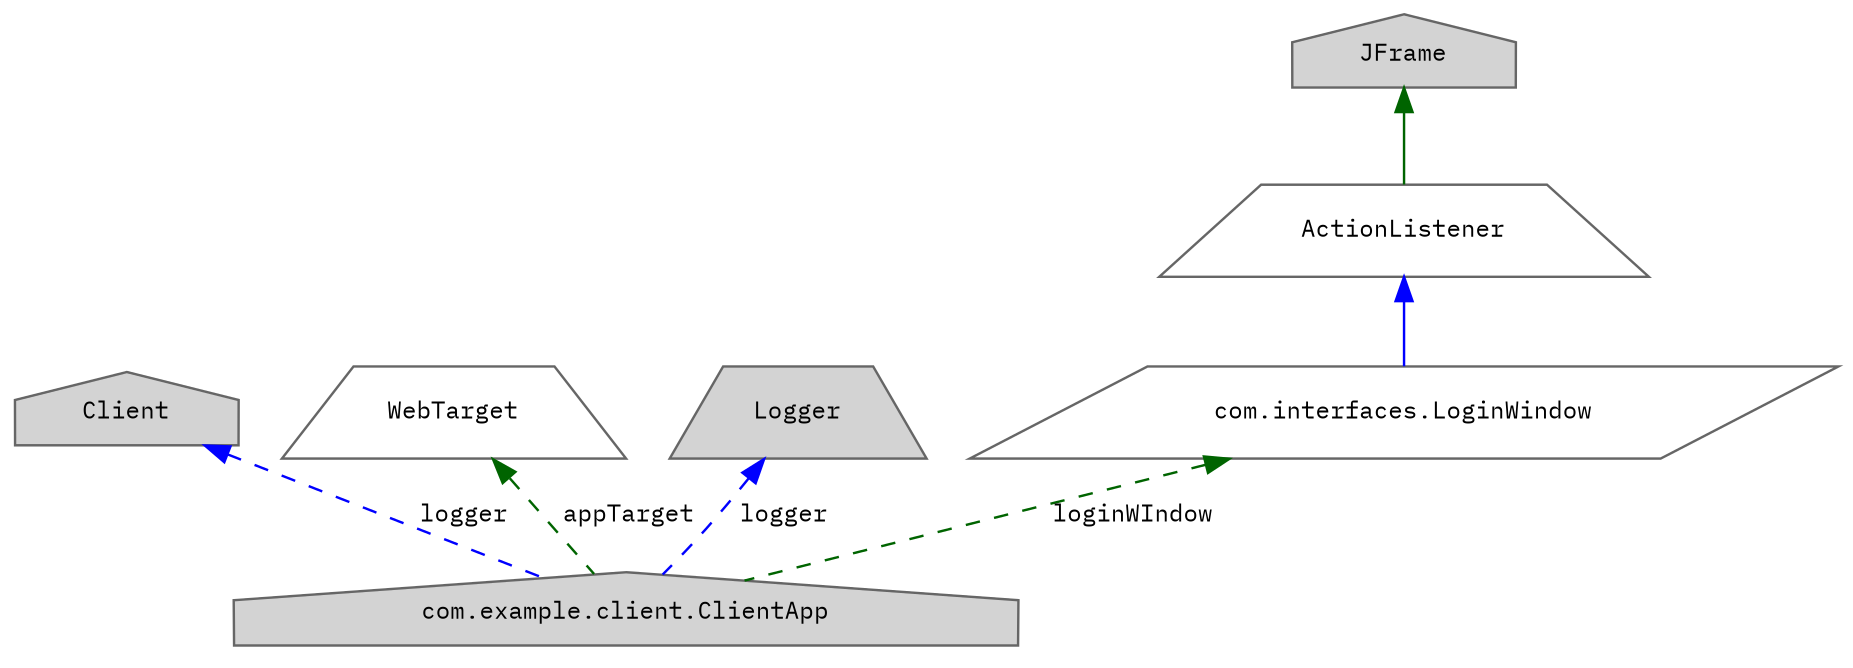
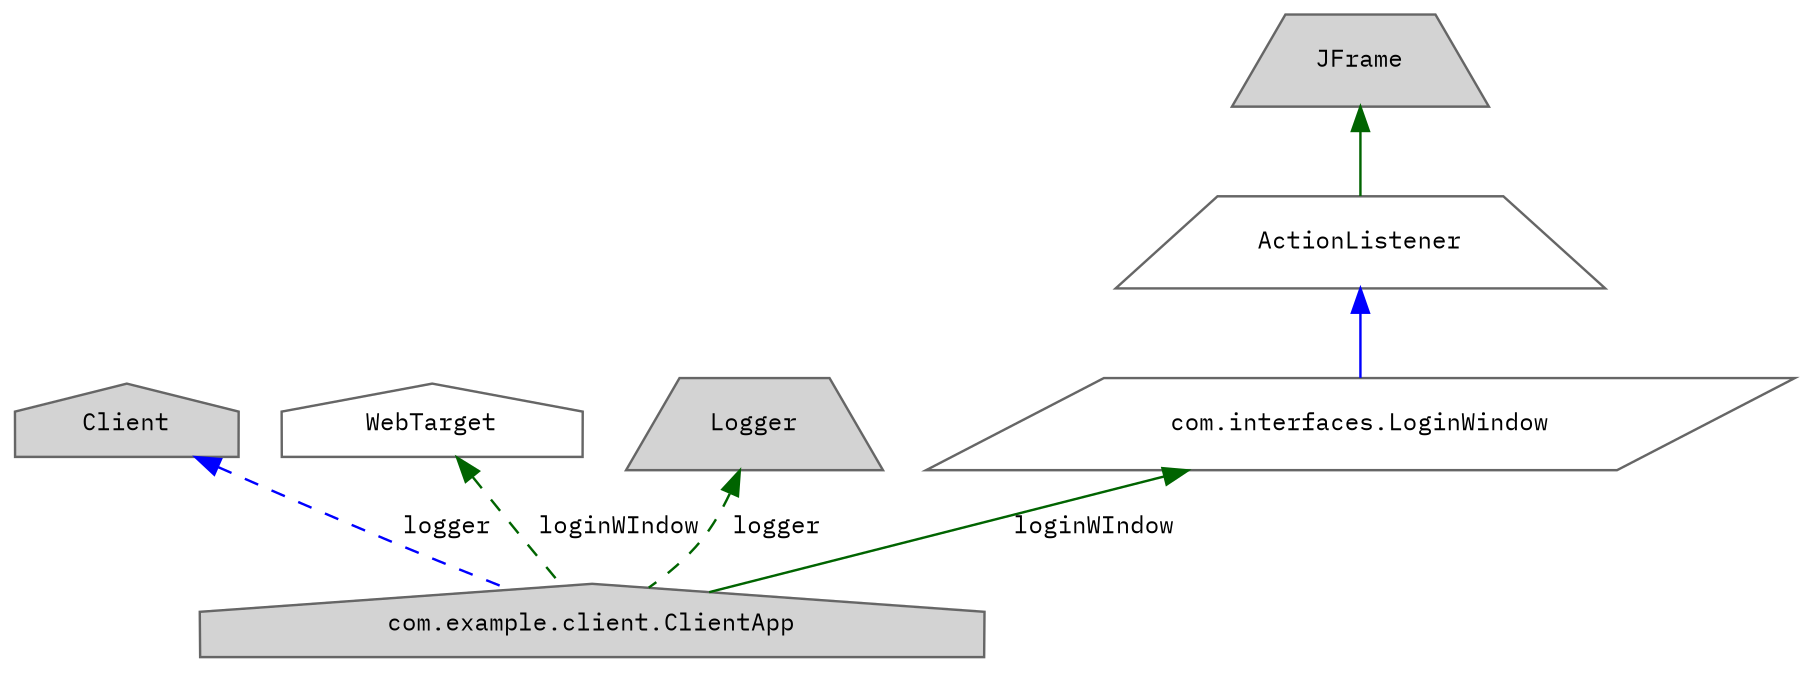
(1404, 55) -> (1360, 61)
(454, 413) -> (432, 424)
(622, 516) -> (613, 527)
(975, 523) -> (937, 534)
(707, 528) -> (696, 546)
